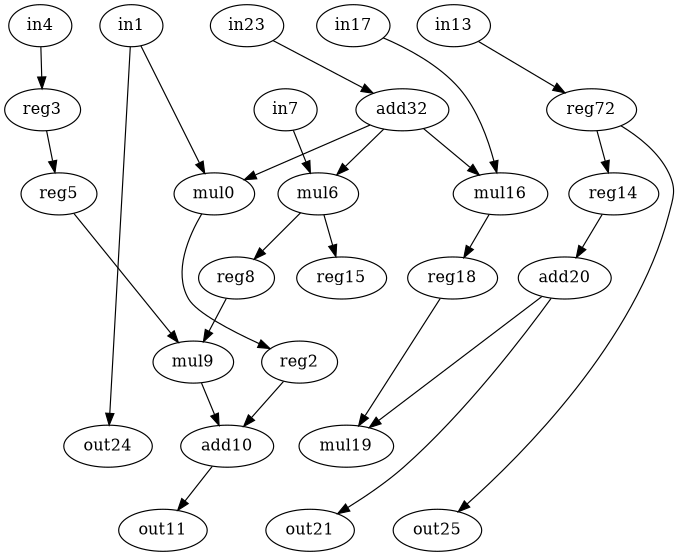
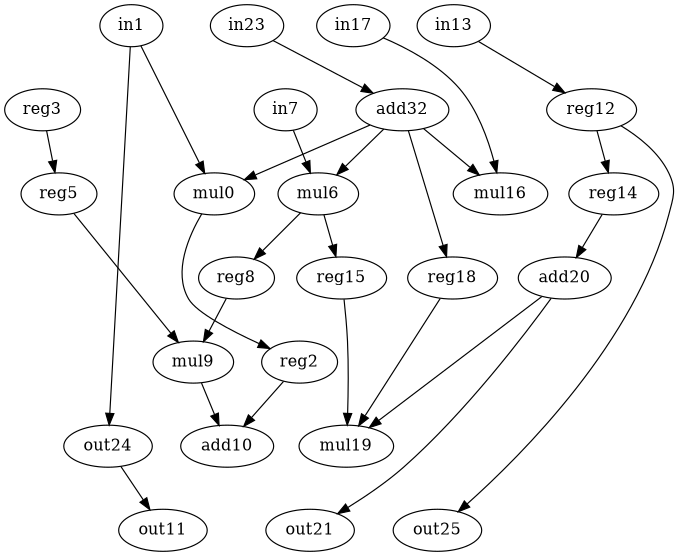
(40, 26) -> none
(592, 110) -> (592, 110)
(480, 231) -> (426, 188)
none -> (348, 356)
(199, 484) -> (132, 483)
